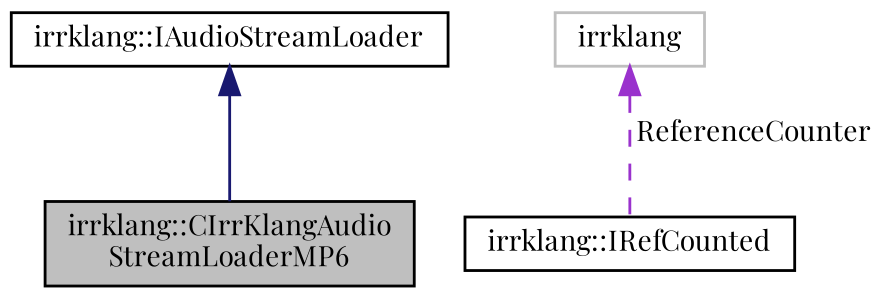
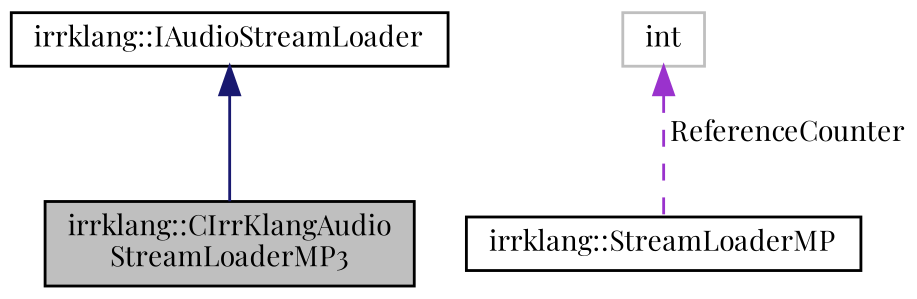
(630, 39) -> (664, 39)
(230, 244) -> (230, 244)
(630, 244) -> (664, 244)
